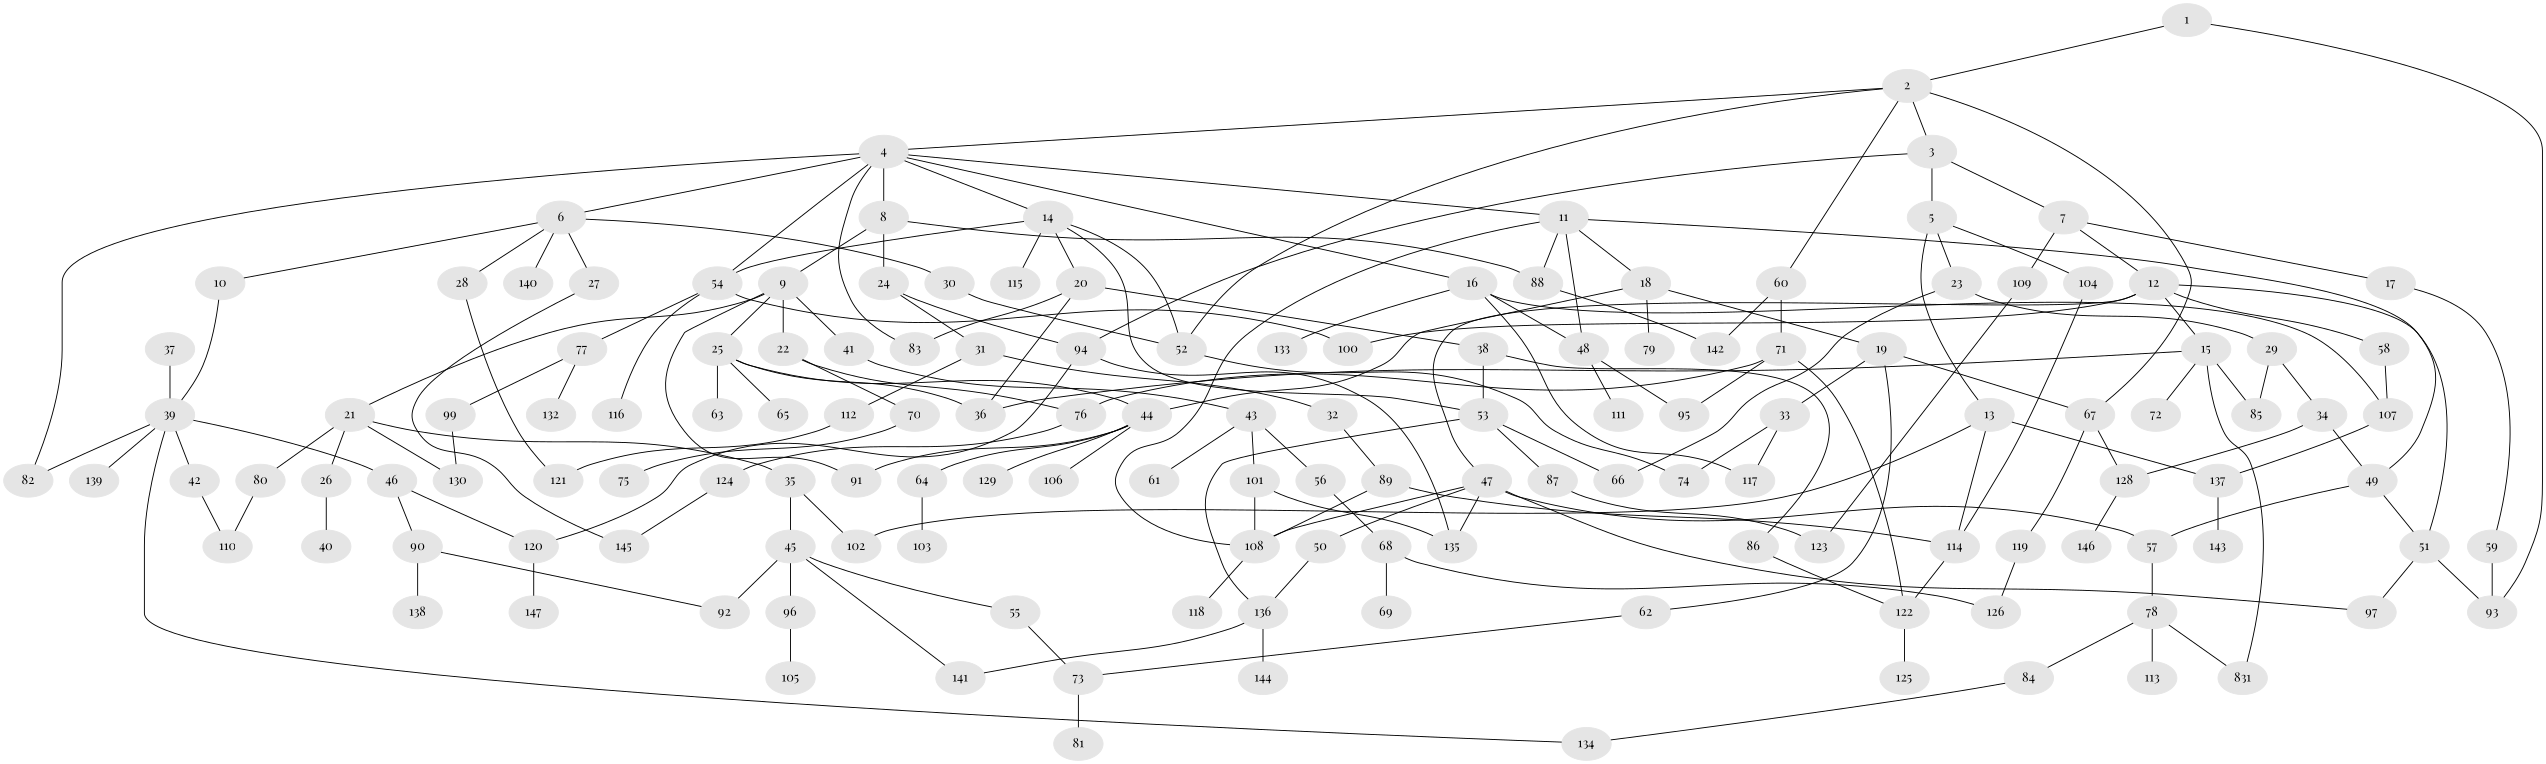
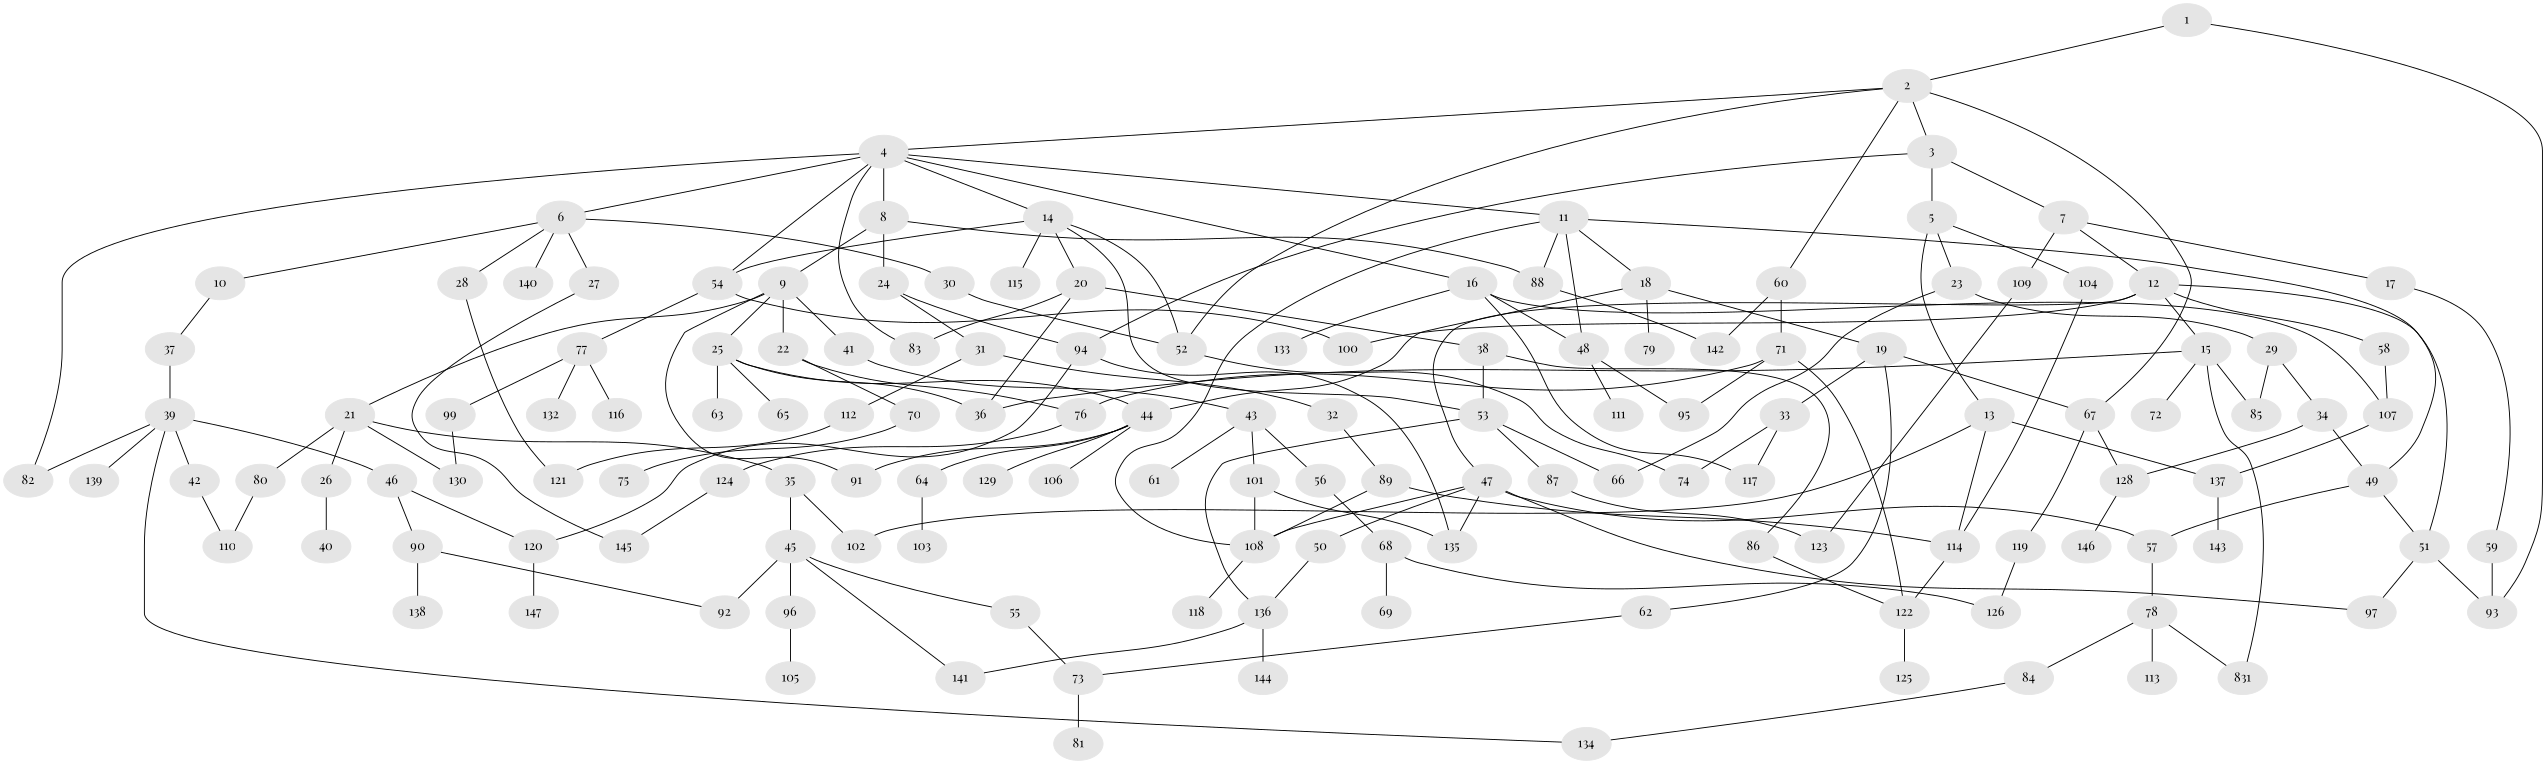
(650, 339) -> (600, 382)
(208, 353) -> (195, 316)
